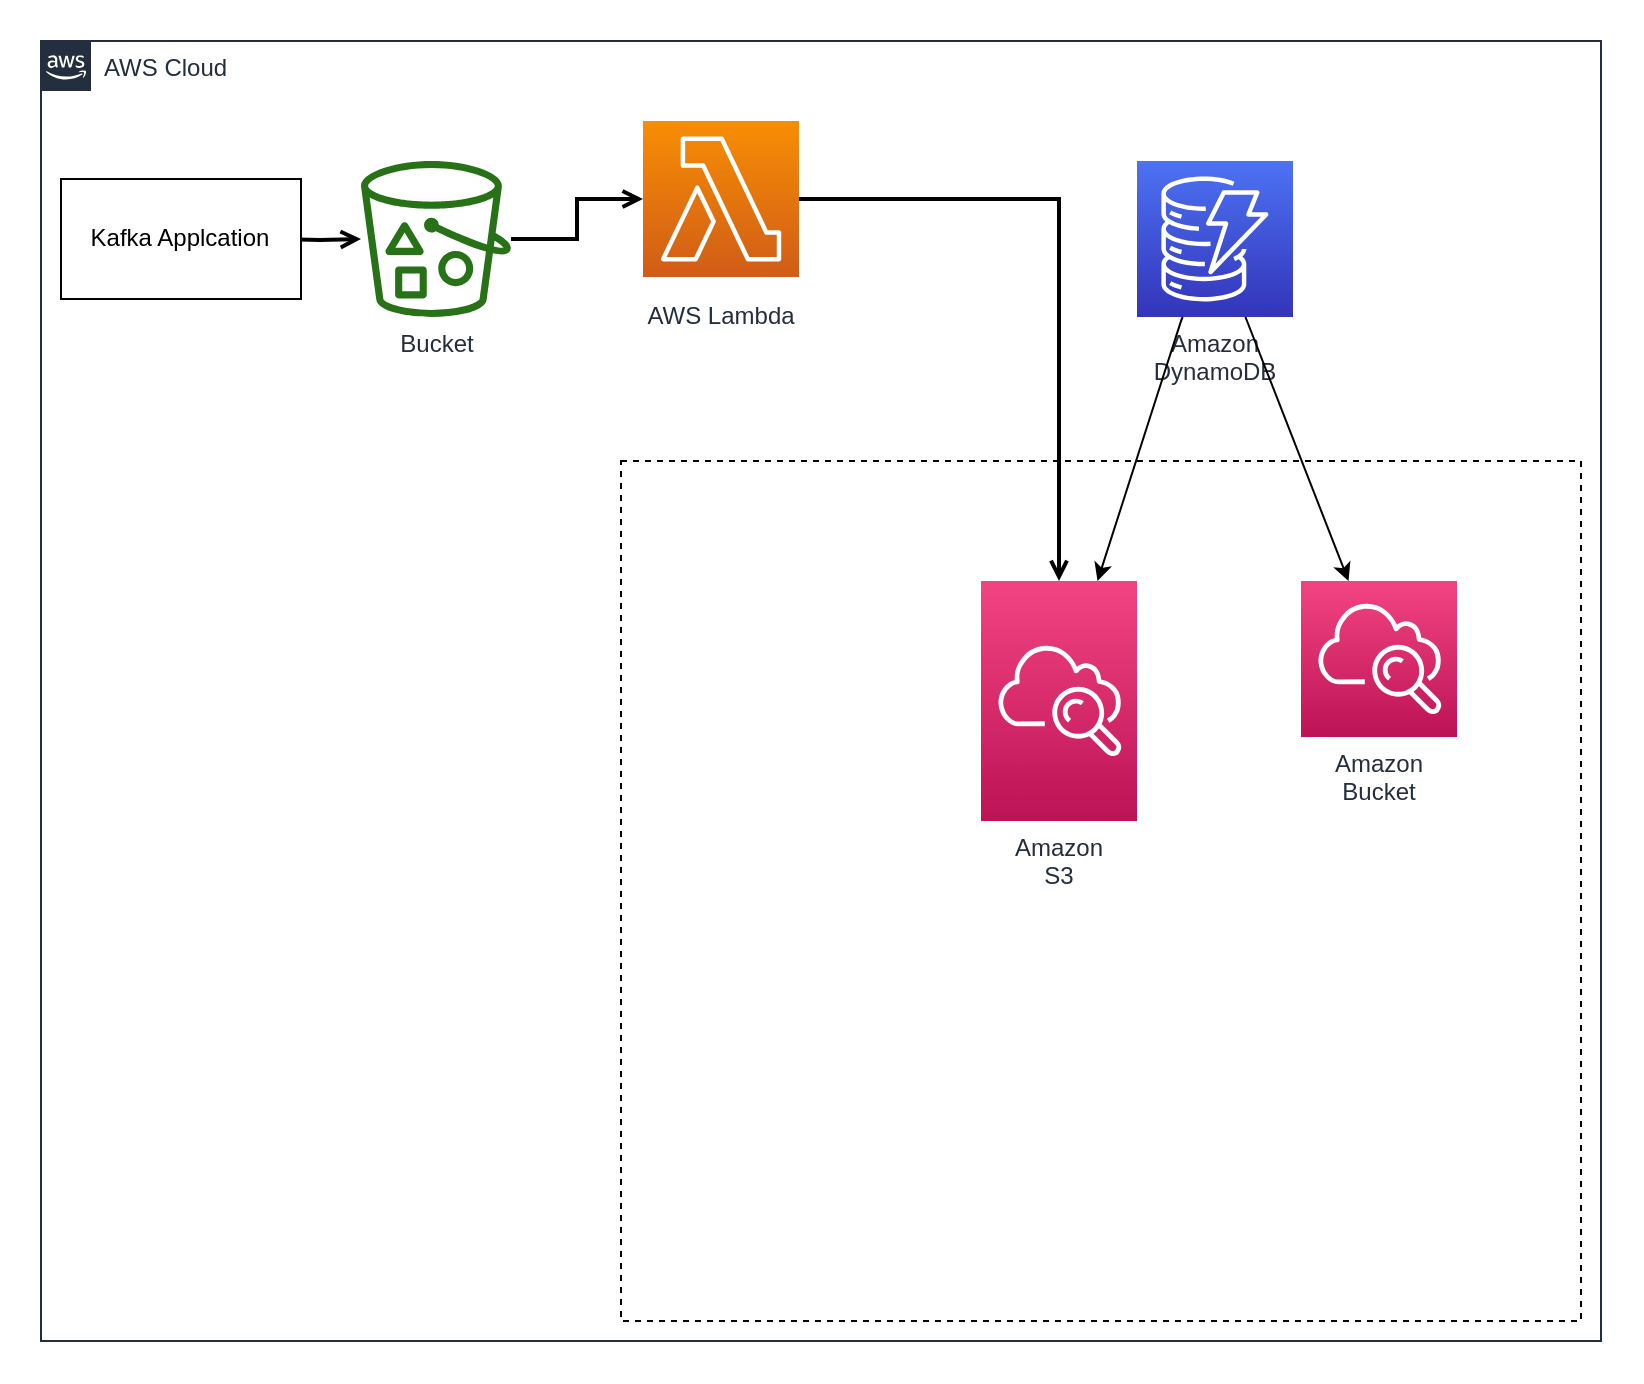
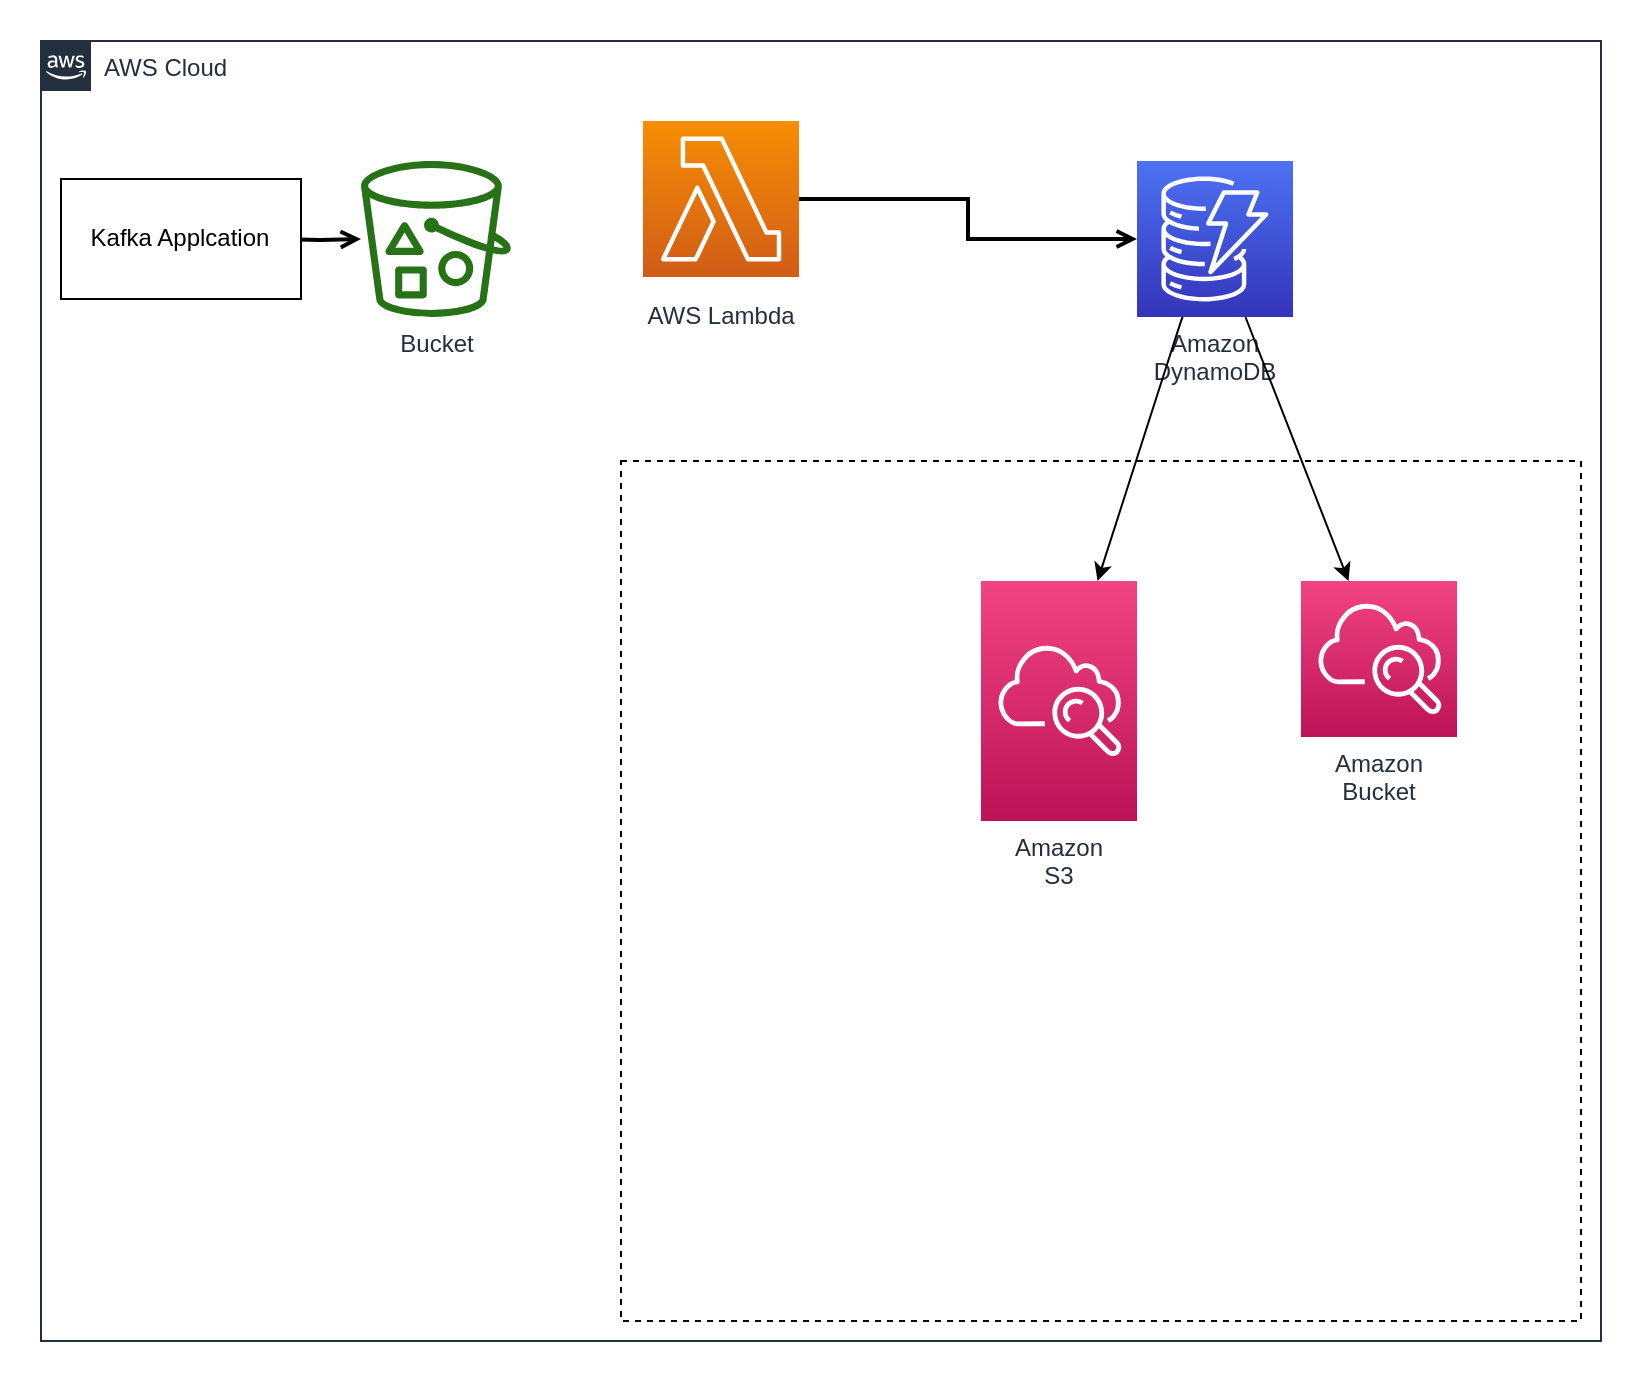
(577, 224) -> none
(1059, 338) -> (1026, 239)
